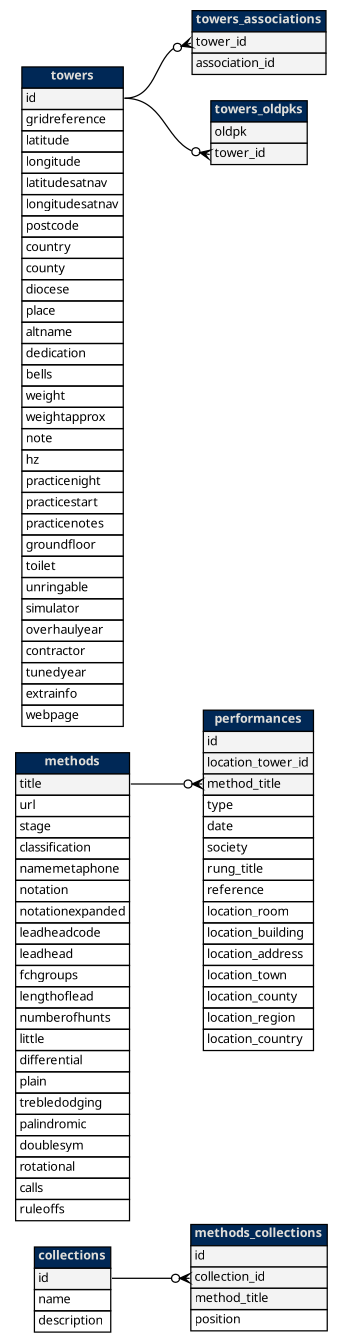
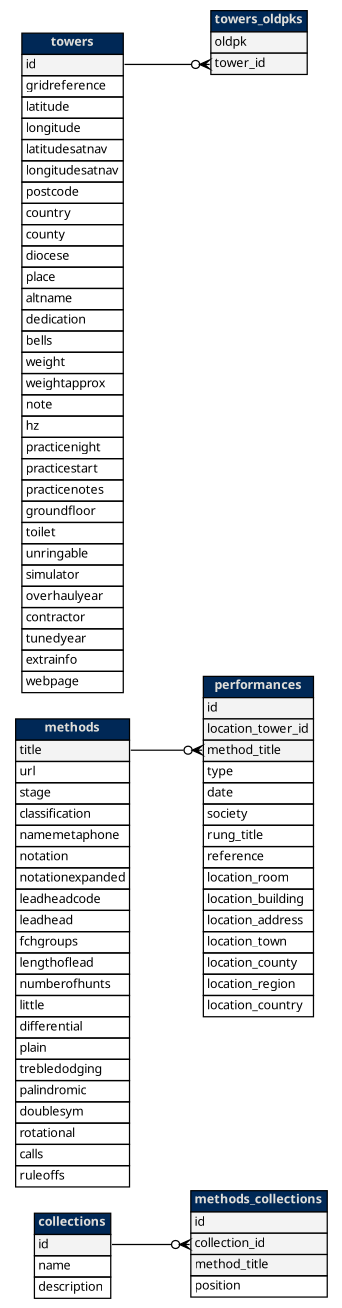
(258, 42) -> none
